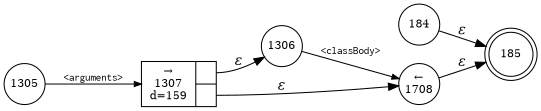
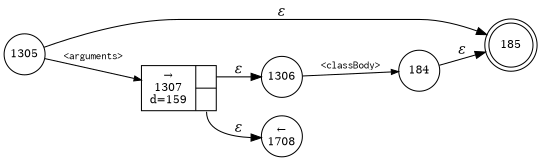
(347, 64) -> (347, 74)
(457, 72) -> (260, 19)
